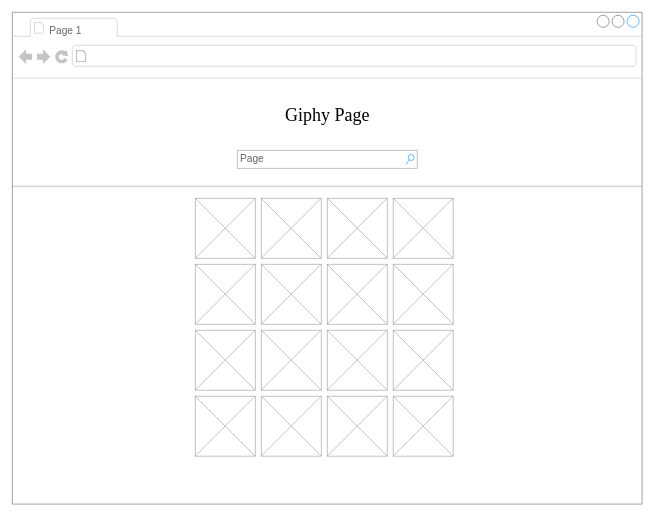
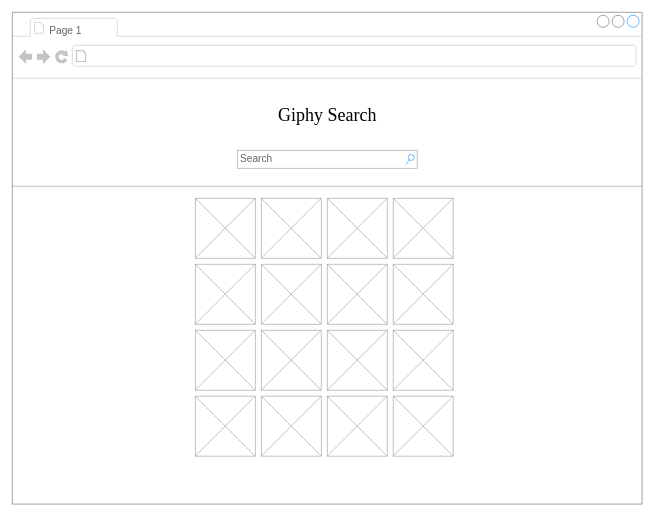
(328, 115) -> (328, 115)
(252, 159) -> (257, 159)
